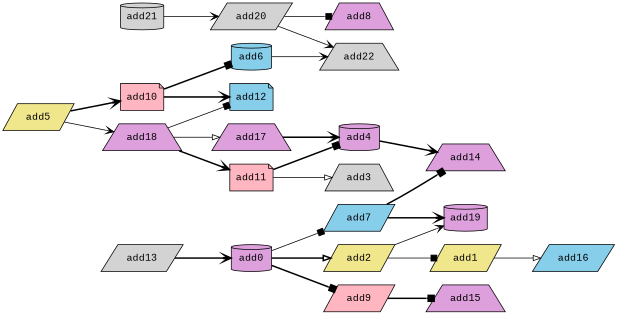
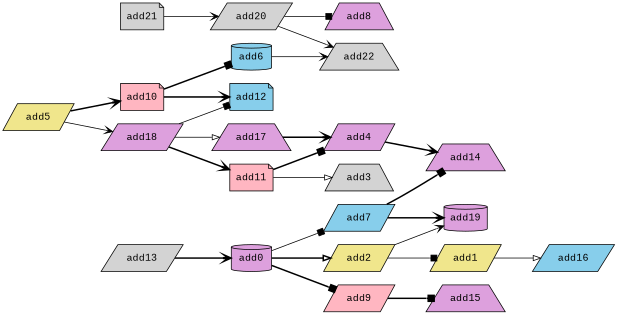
(142, 16) -> (142, 16)
(142, 137) -> (142, 137)
(359, 137) -> (359, 137)
